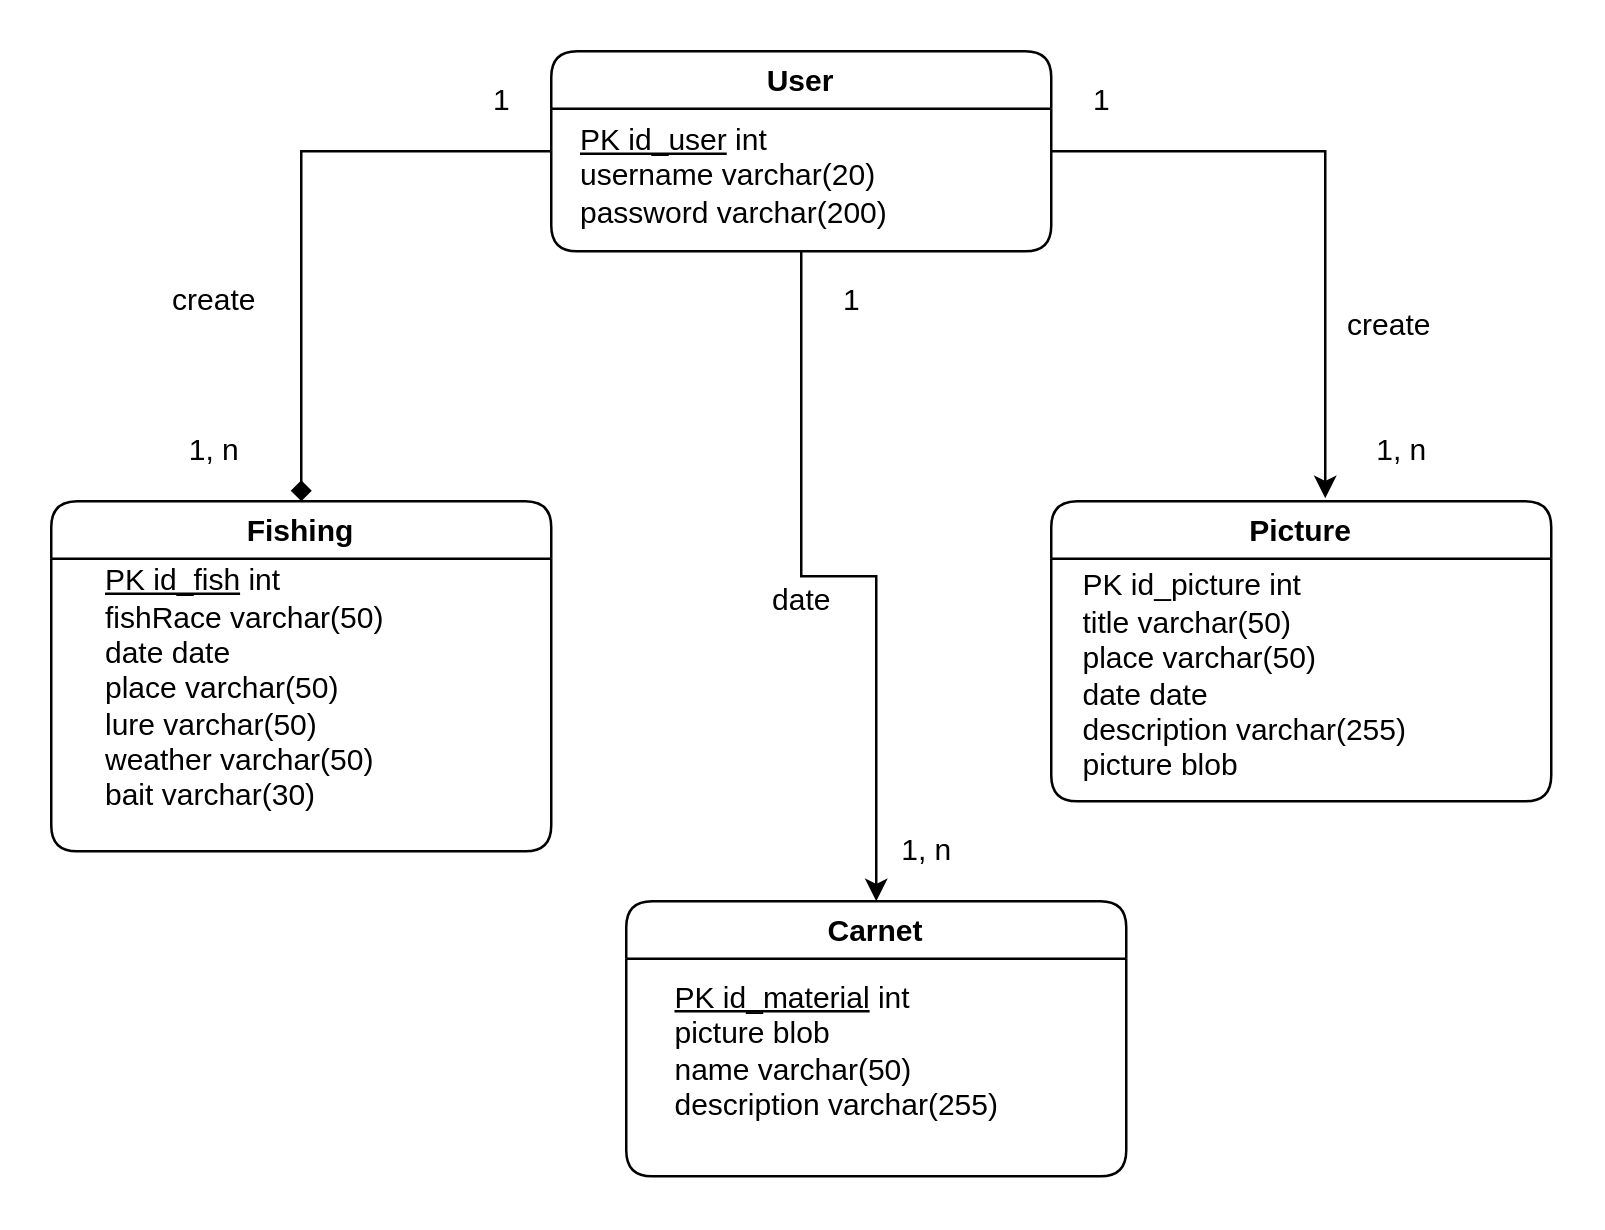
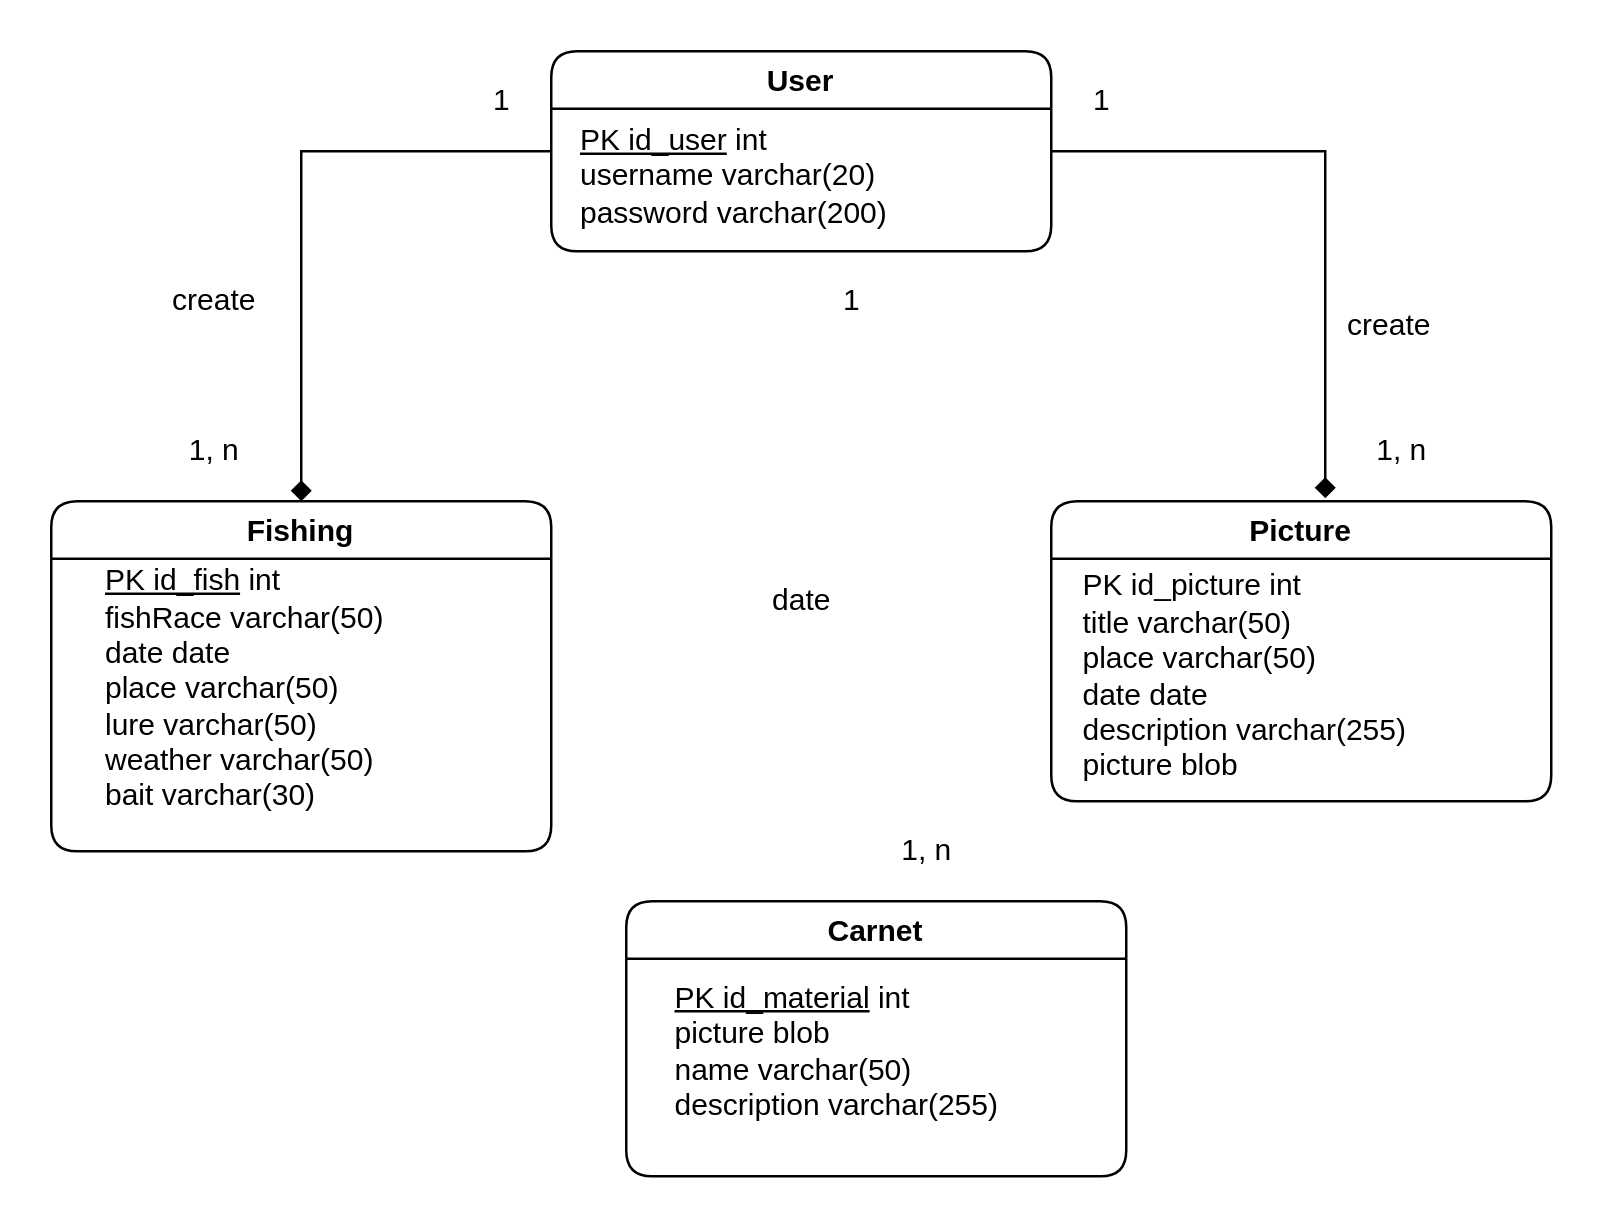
(1325, 479) -> (1325, 478)
(833, 576) -> none
